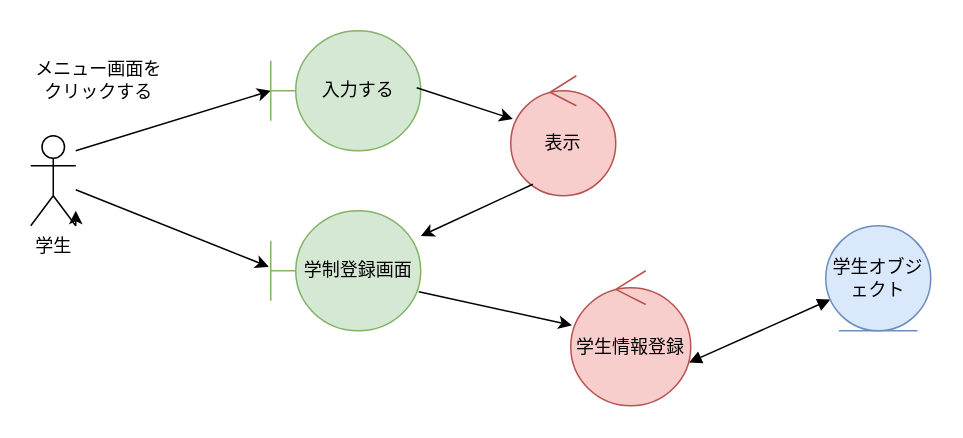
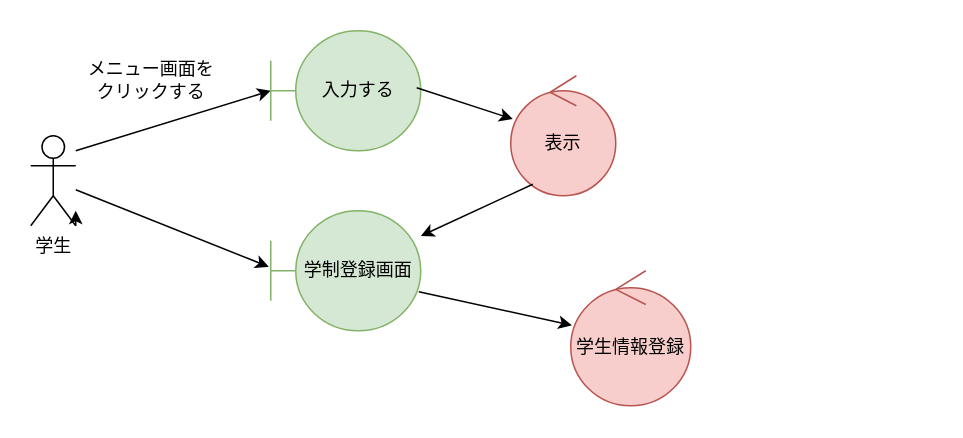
(98, 80) -> (151, 80)
(878, 278) -> none
(760, 331) -> none
